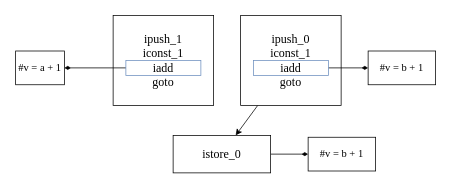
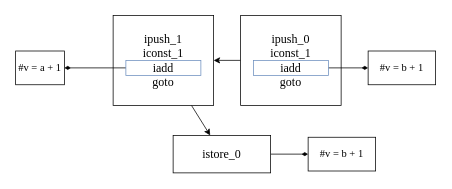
none -> (199, 118)
(248, 118) -> (229, 60)
